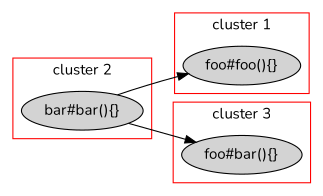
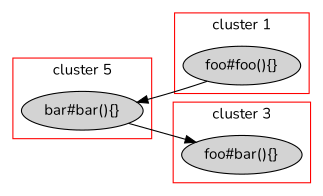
(82, 70) -> (82, 70)
(145, 86) -> (167, 94)
